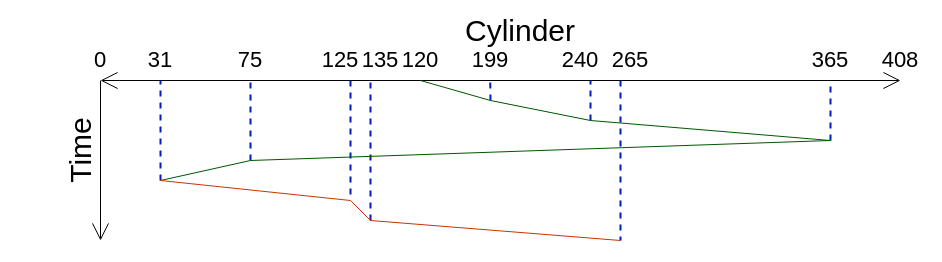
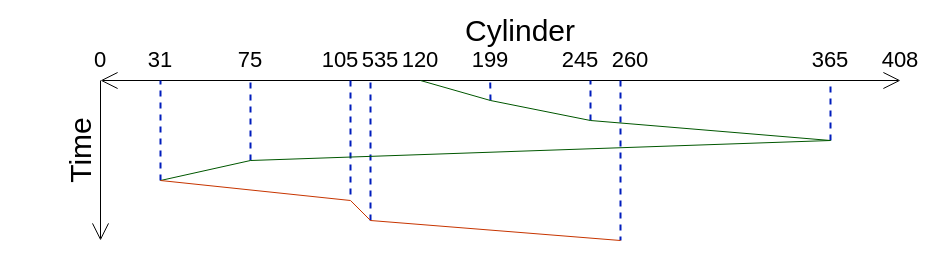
(341, 61) -> (341, 61)
(381, 61) -> (381, 61)
(581, 61) -> (581, 61)
(631, 61) -> (631, 61)
